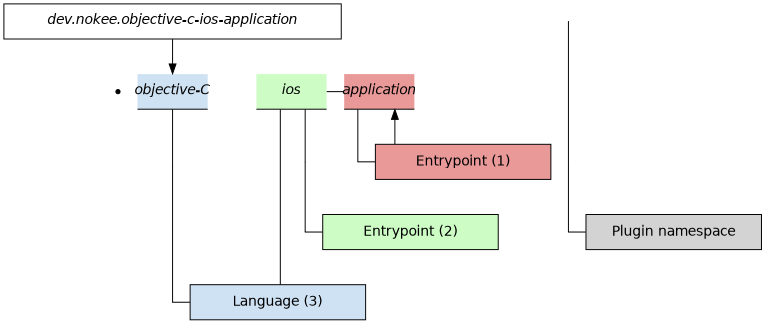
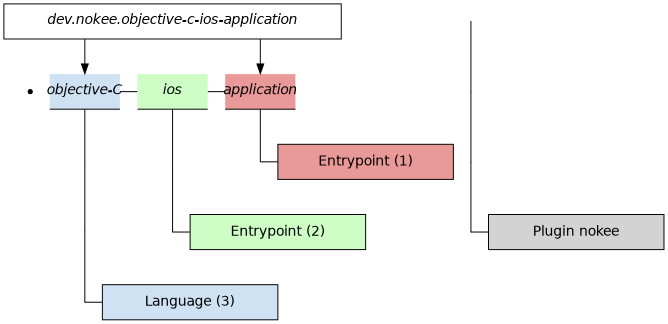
(395, 132) -> (260, 52)
(280, 197) -> (129, 92)
(674, 232) -> (576, 232)
